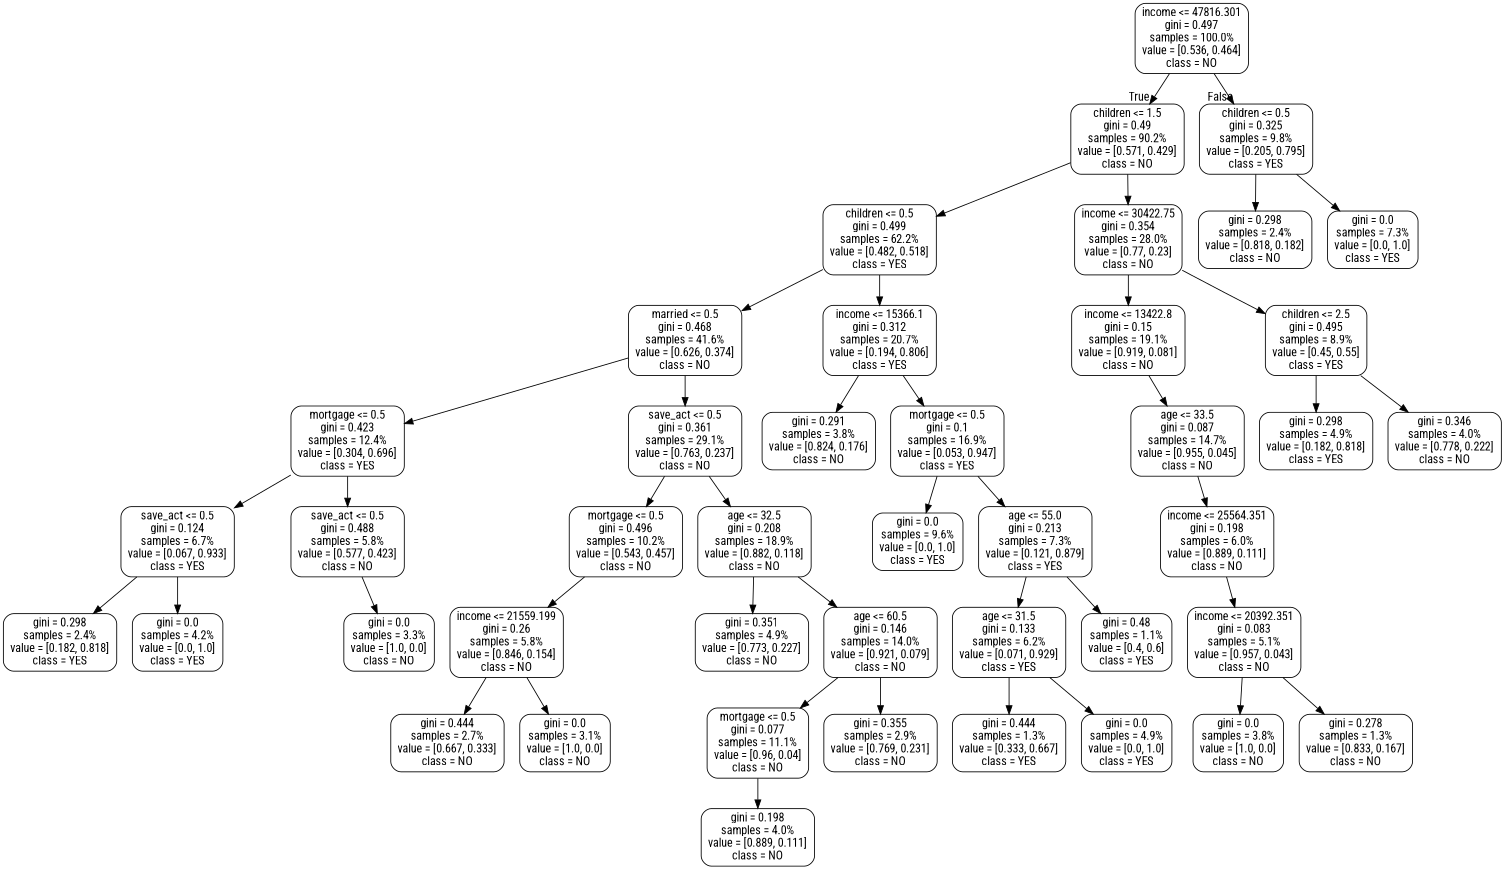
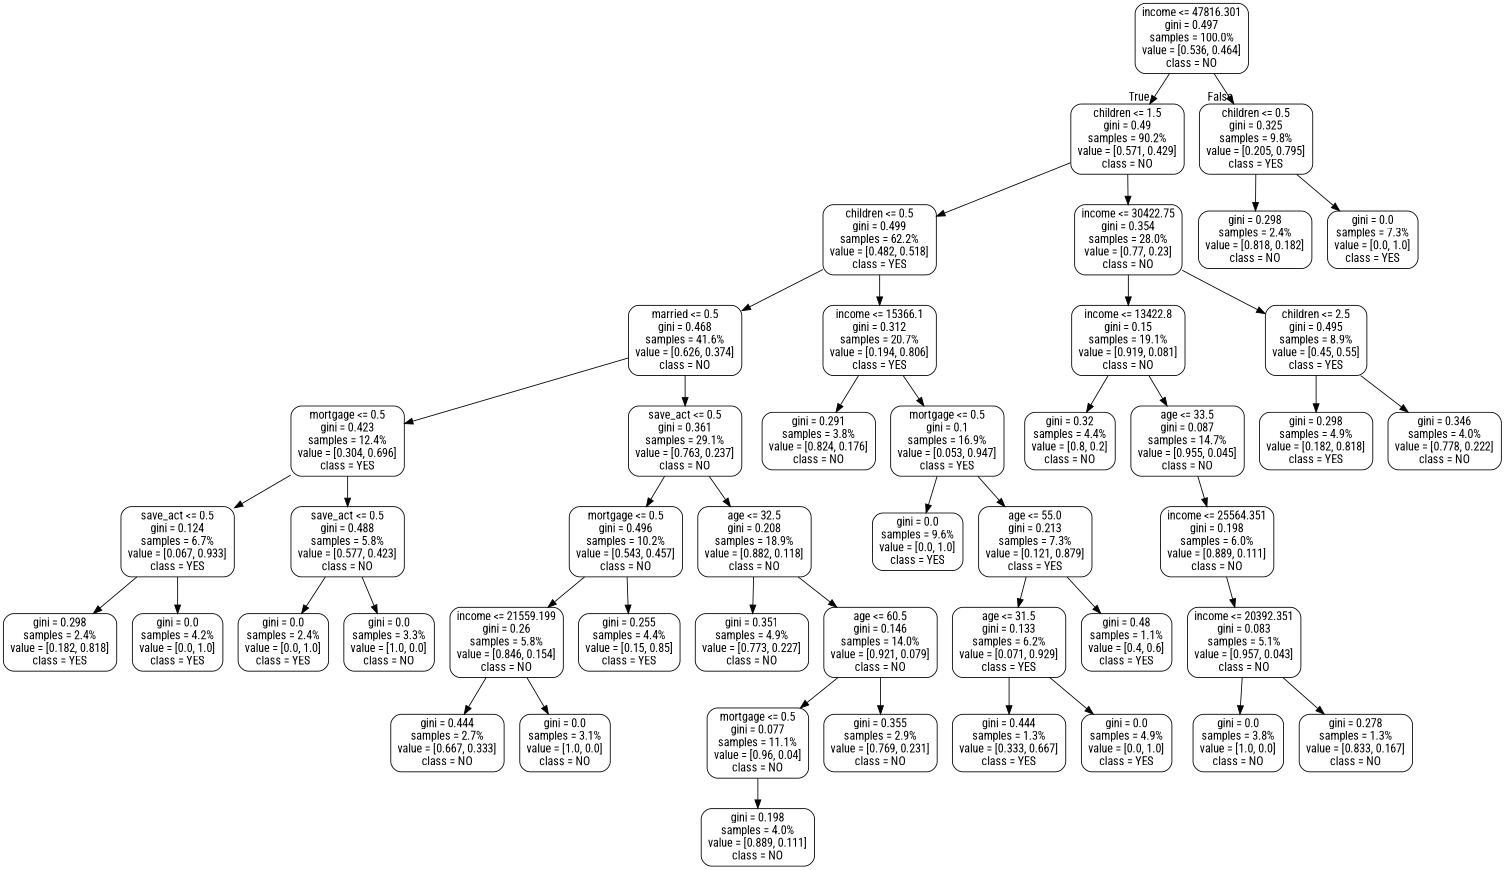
none -> (1070, 441)
none -> (283, 642)
none -> (629, 642)
